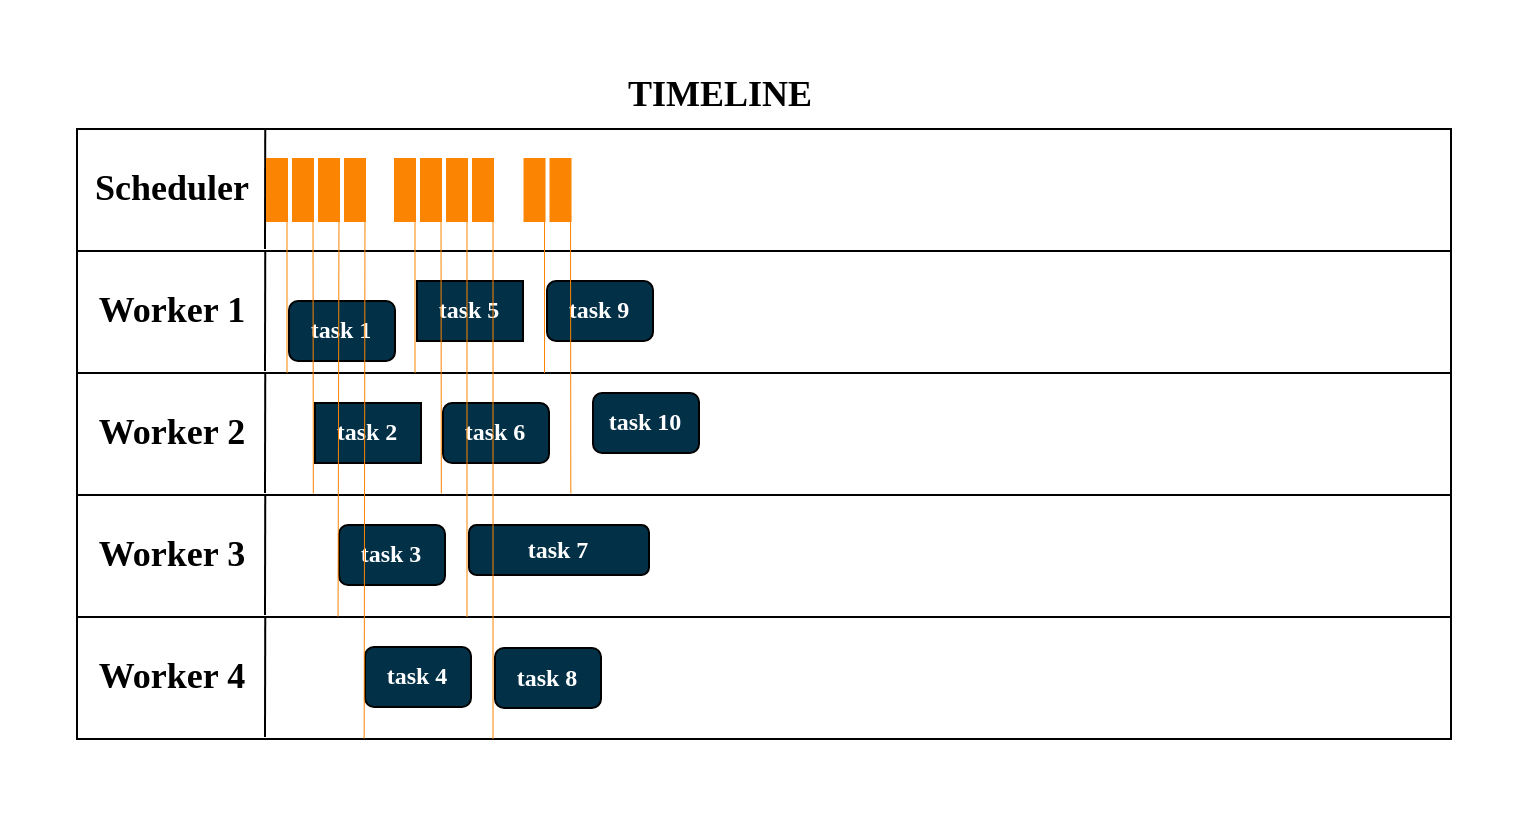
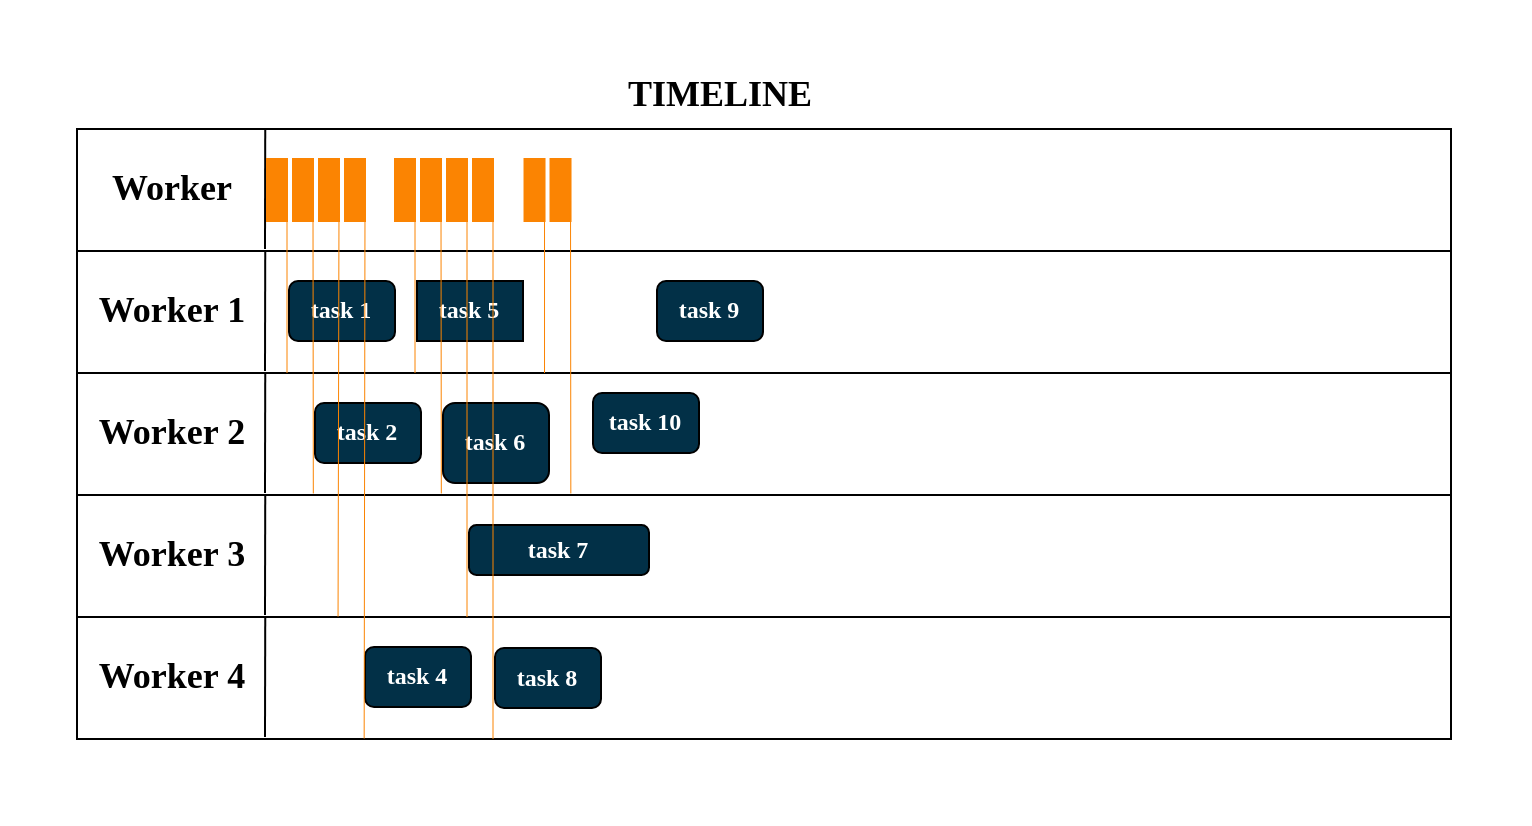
(173, 189) -> (173, 189)
(600, 311) -> (710, 311)
(342, 331) -> (342, 311)
(368, 433) -> (368, 433)
(496, 433) -> (496, 443)
(392, 555) -> none
